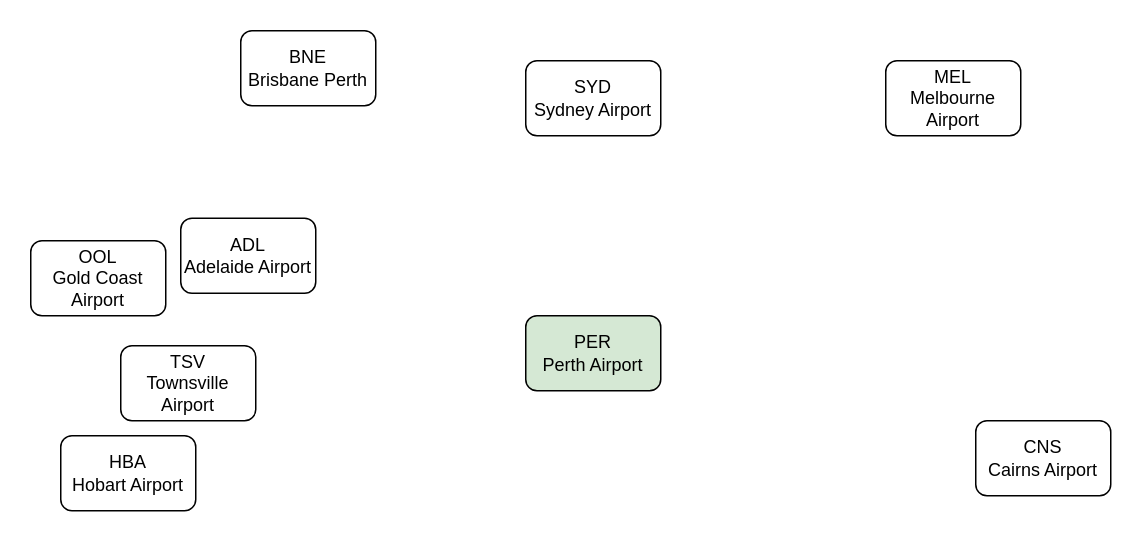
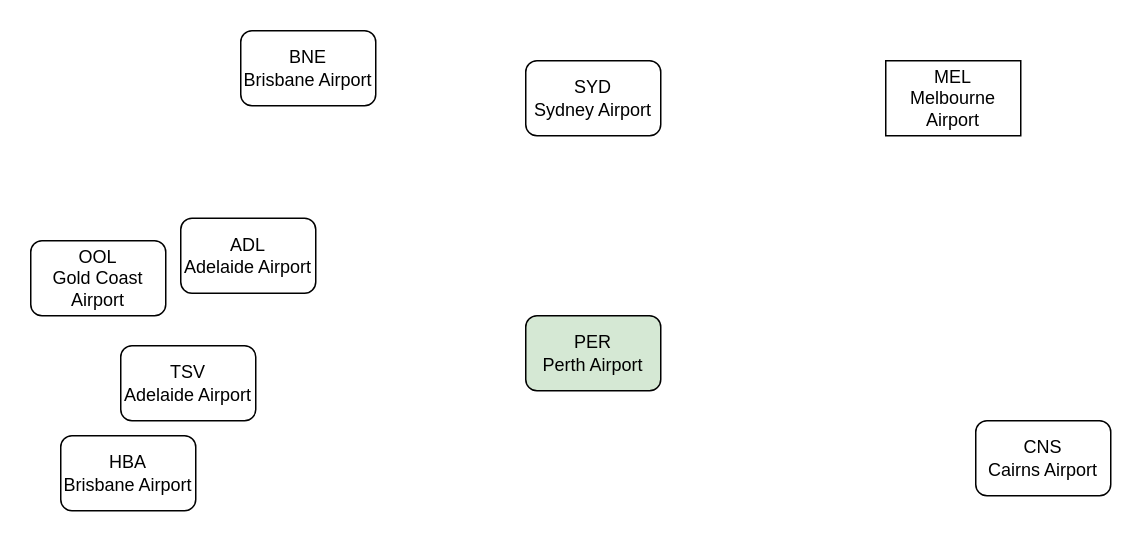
(308, 68) -> (308, 68)
(953, 98) -> (953, 98)
(188, 383) -> (188, 383)
(128, 473) -> (128, 473)
